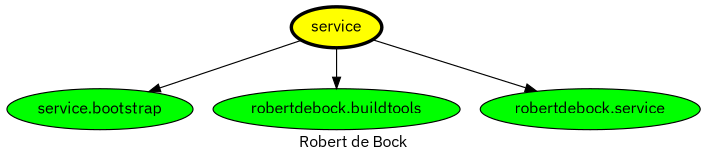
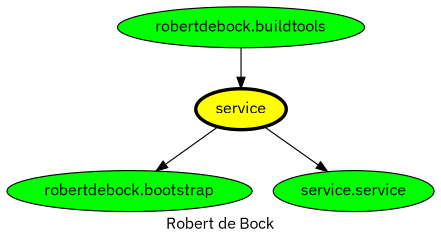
(337, 63) -> (241, 63)
(100, 109) -> (130, 191)
(590, 109) -> (354, 191)
